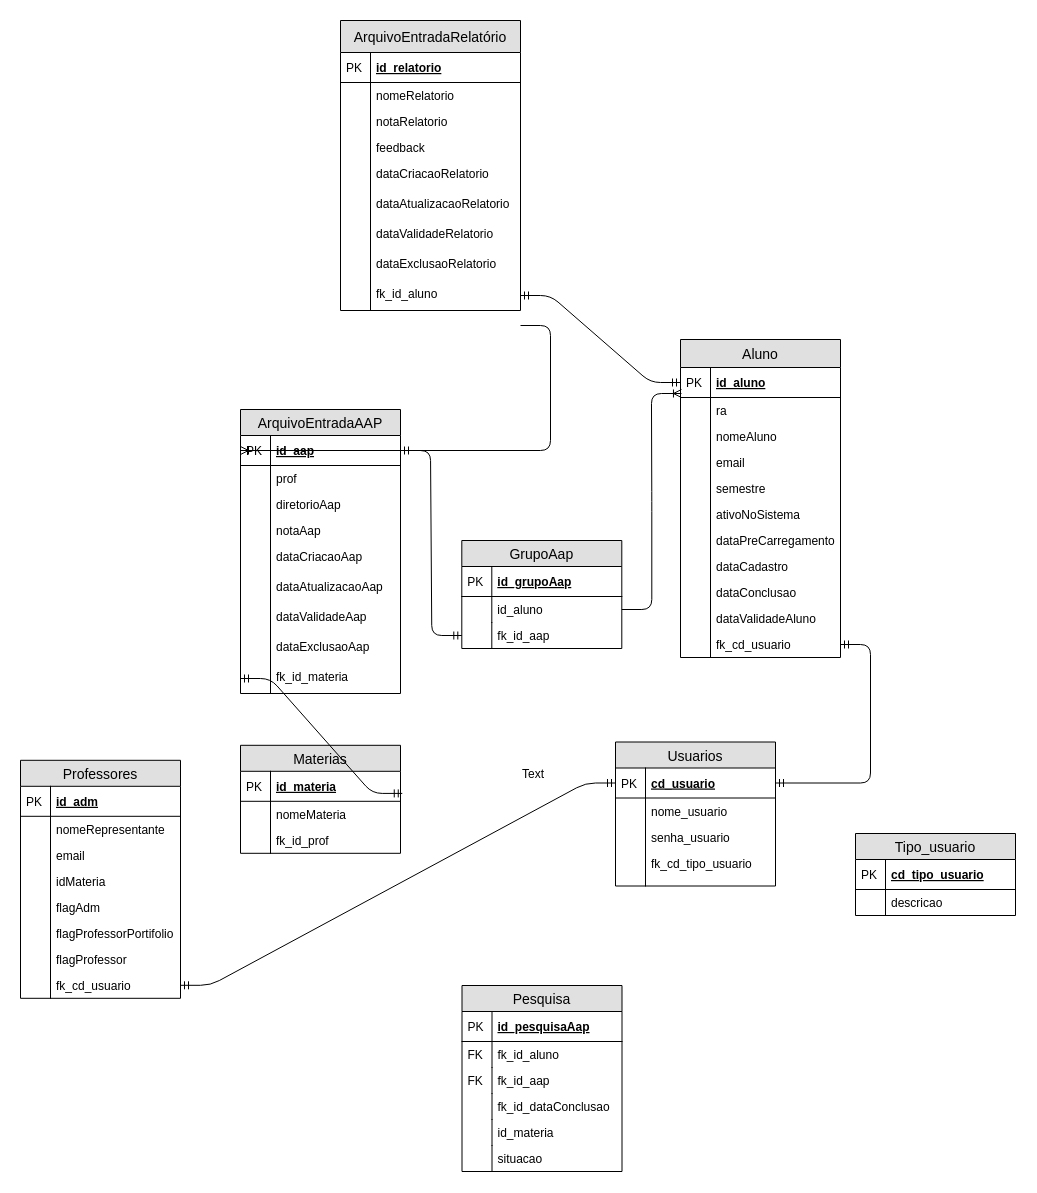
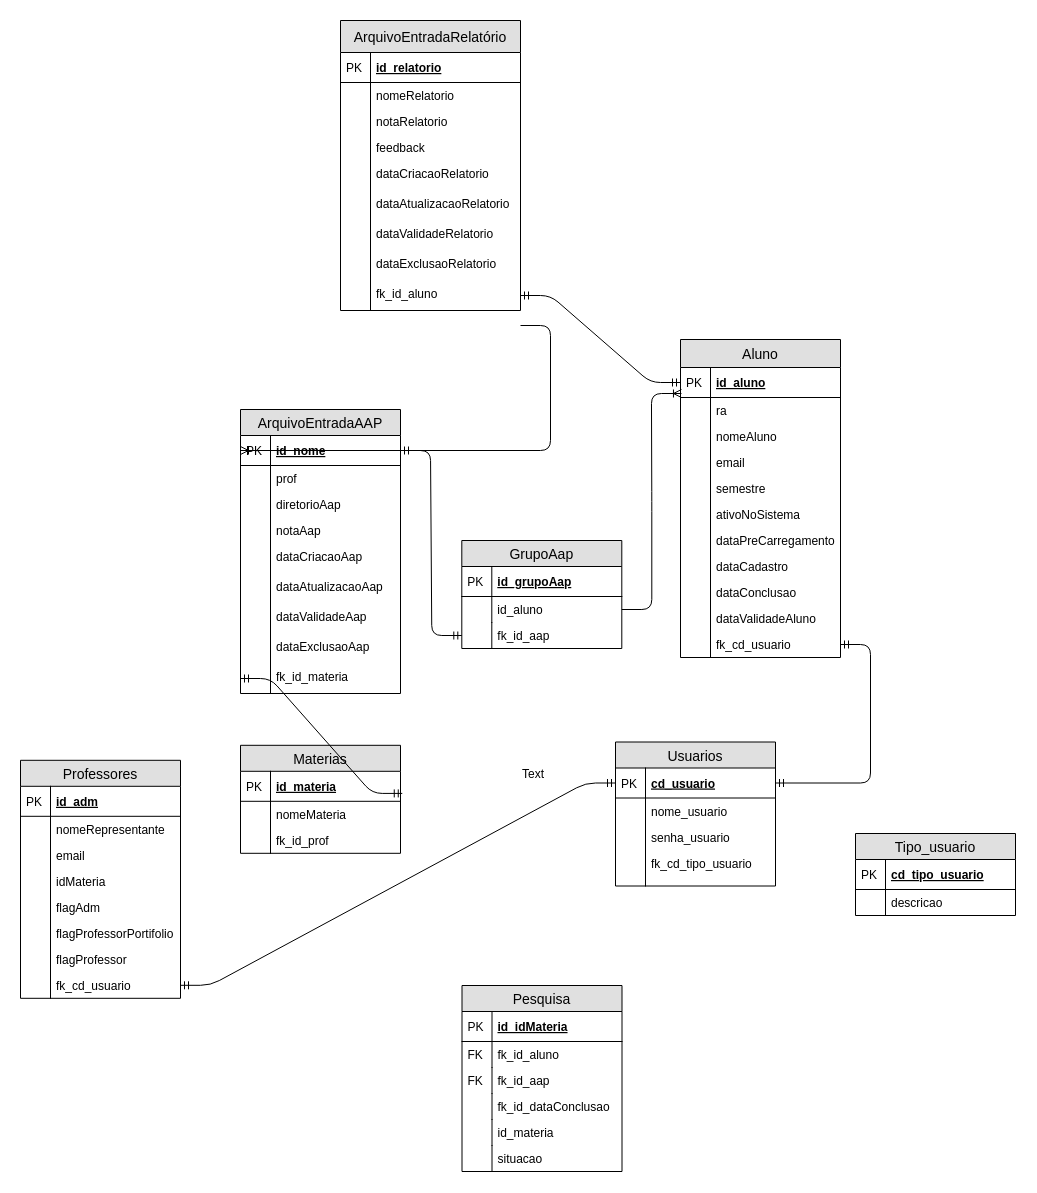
(295, 451) -> (298, 451)
(541, 1027) -> (533, 1027)
